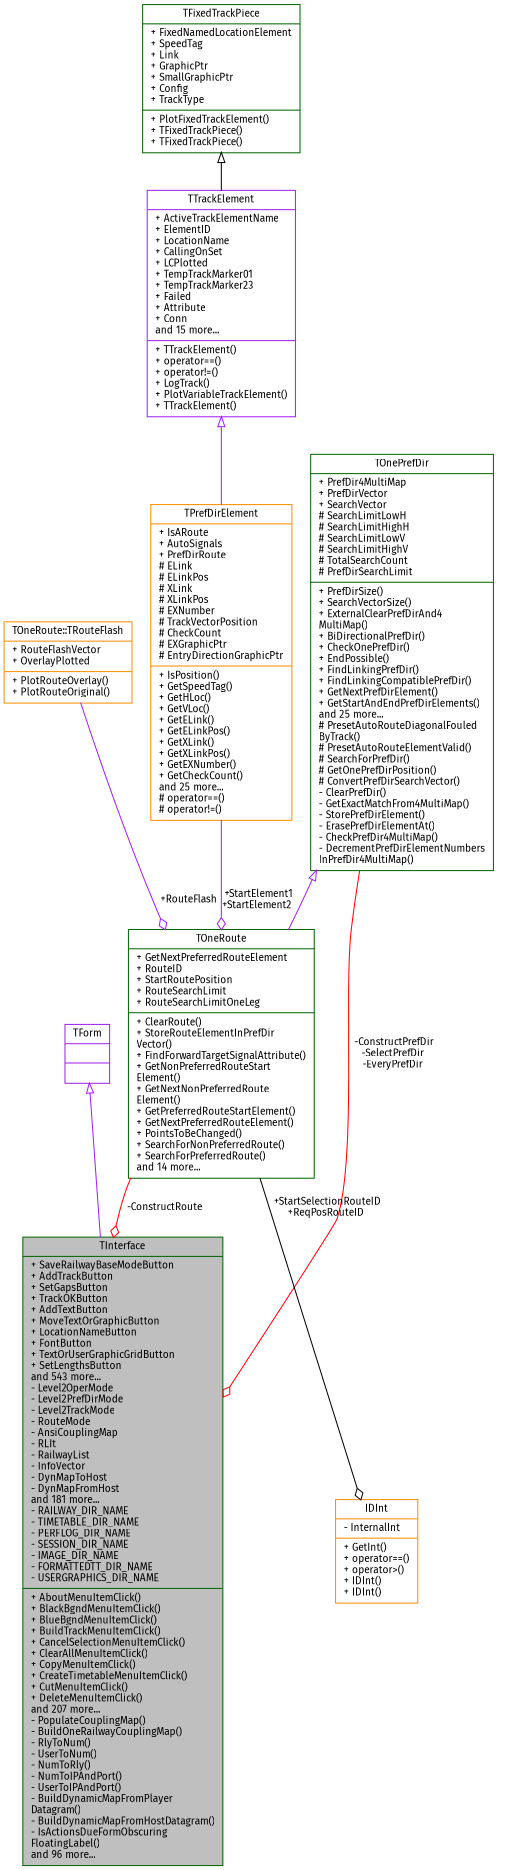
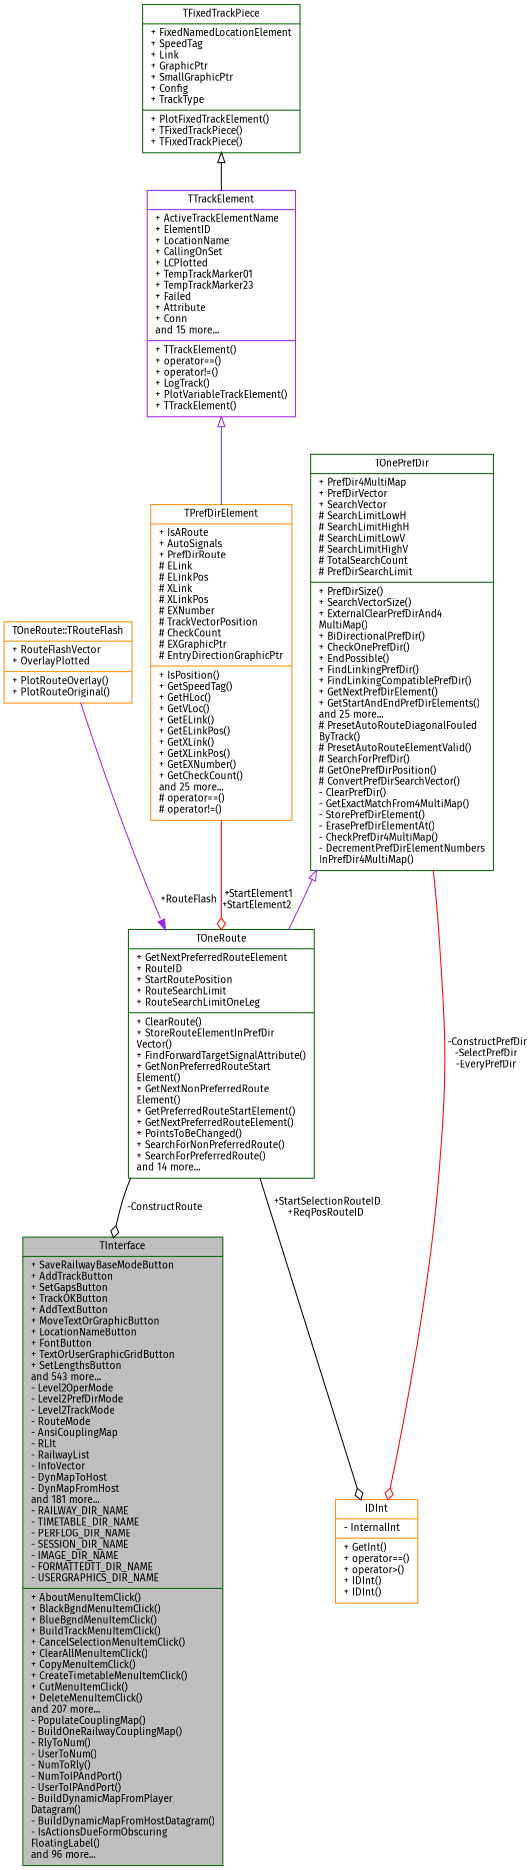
(118, 811) -> (118, 811)
(221, 869) -> (221, 869)
(87, 1054) -> none
(347, 1144) -> (438, 1180)
(122, 1201) -> (122, 1201)
